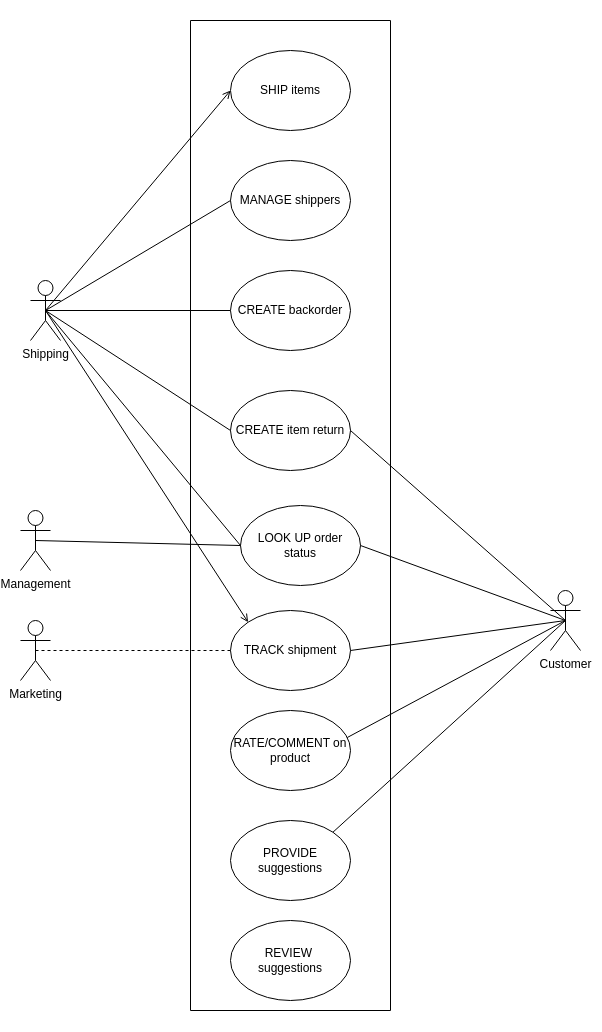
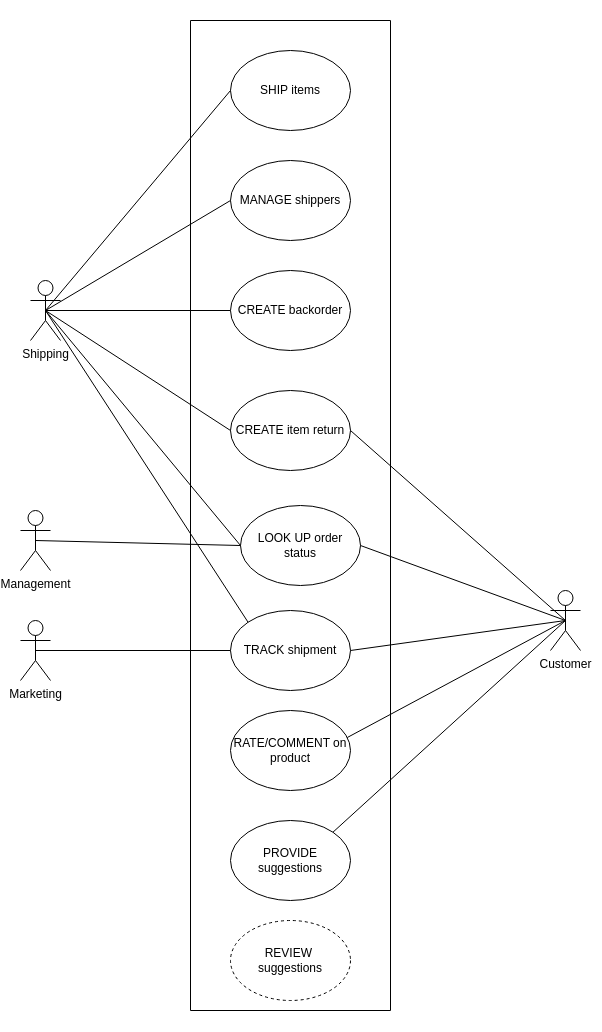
(227, 95) -> (228, 94)
(245, 618) -> (245, 618)
(133, 651) -> (133, 651)
(291, 961) -> (291, 961)
